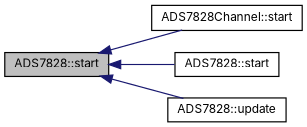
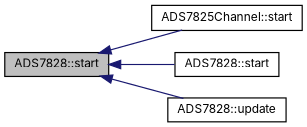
(227, 18) -> (227, 18)
